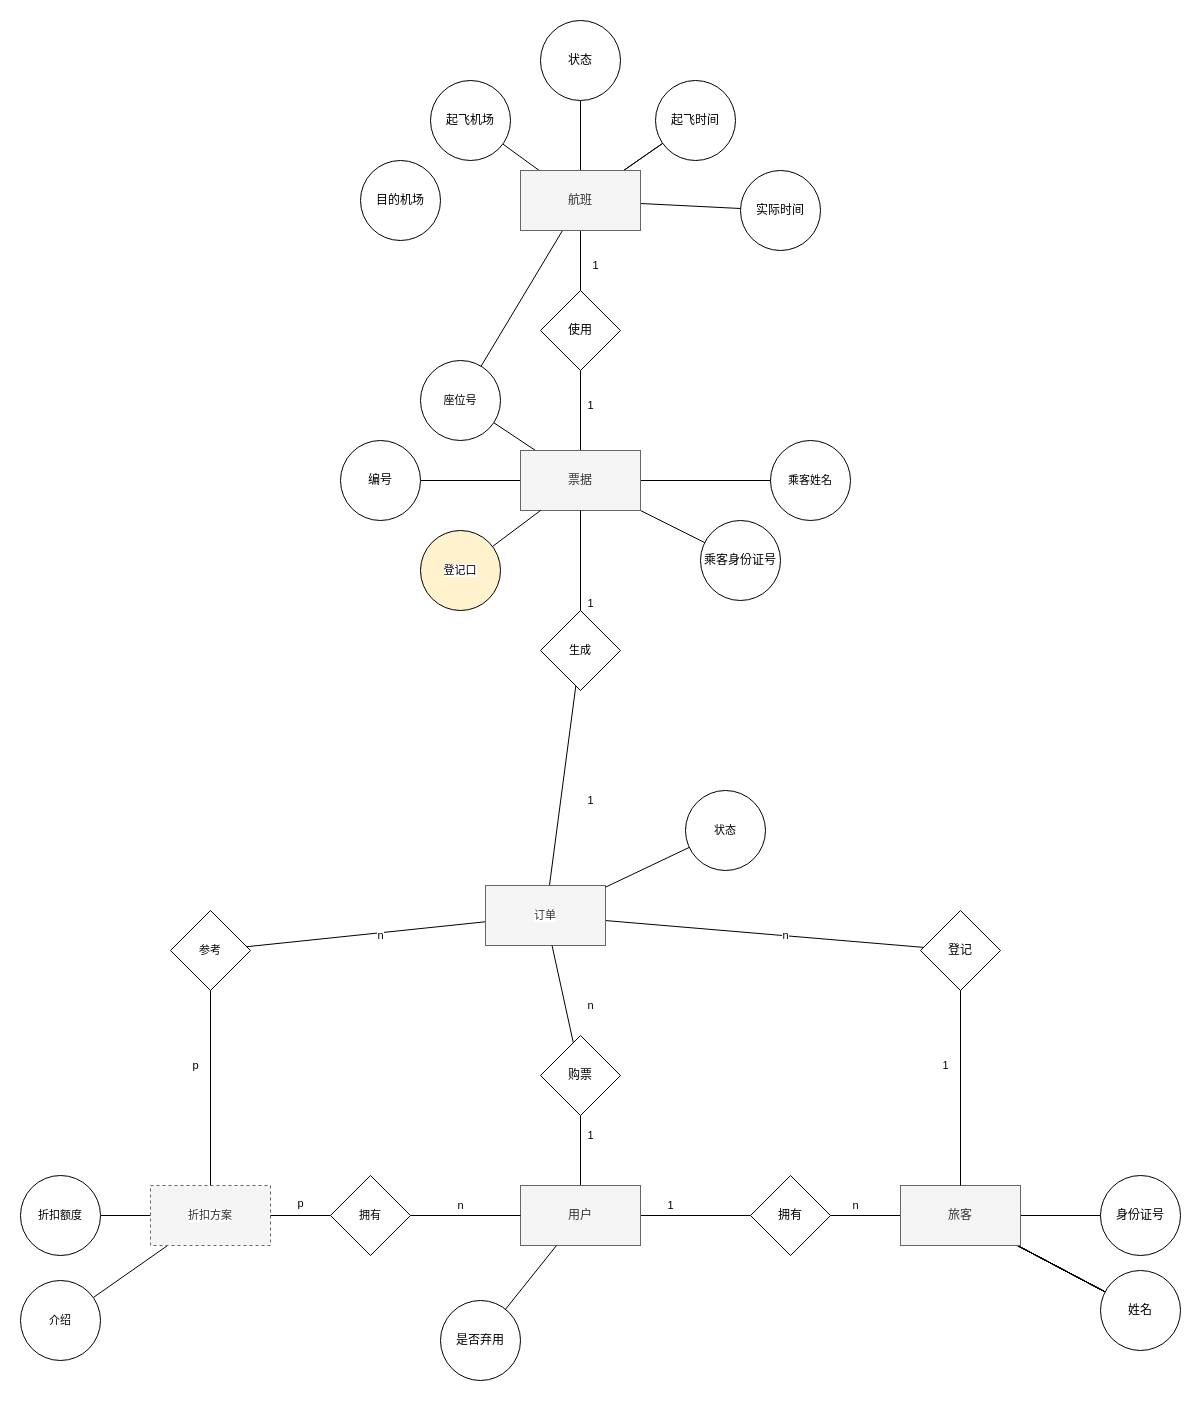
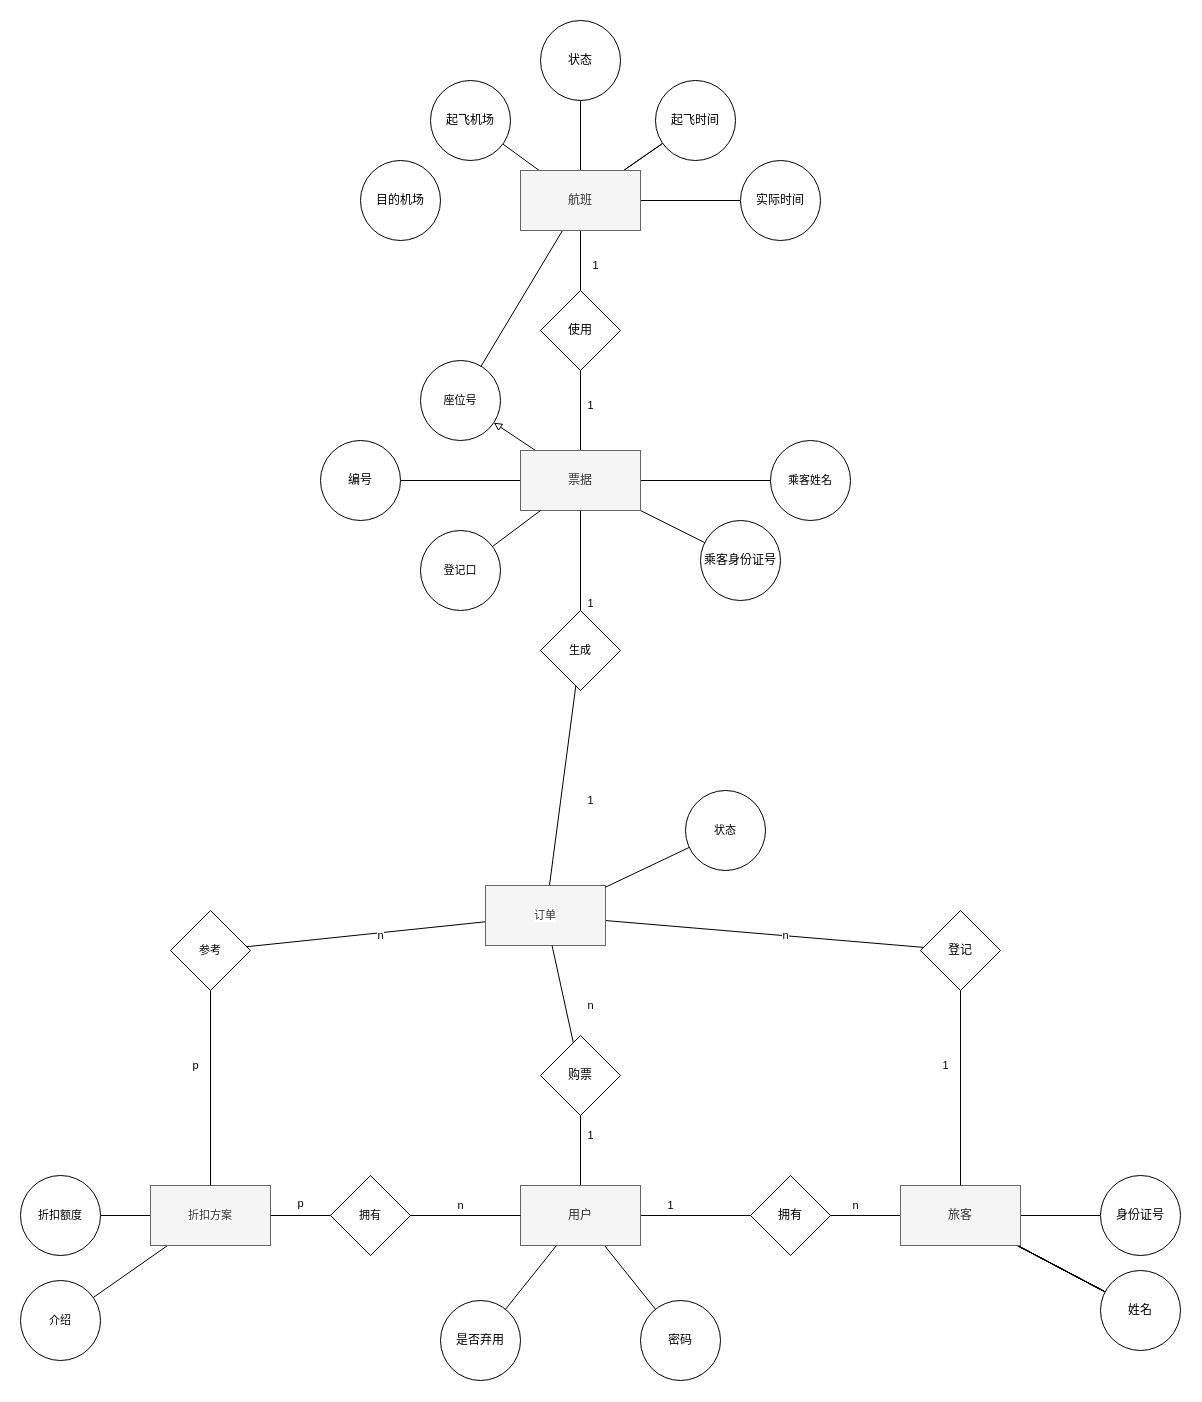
(781, 211) -> (781, 201)
(498, 425) -> (501, 428)
(381, 481) -> (361, 481)
(461, 571) -> (461, 571)
(211, 1216) -> (211, 1216)
none -> (630, 1277)
none -> (681, 1341)
